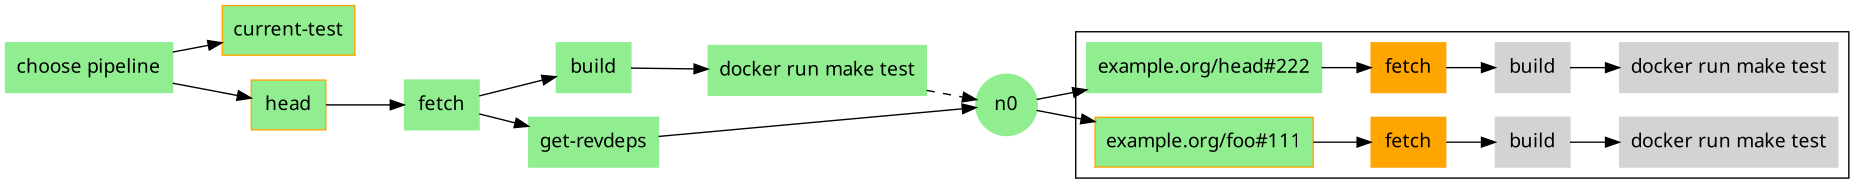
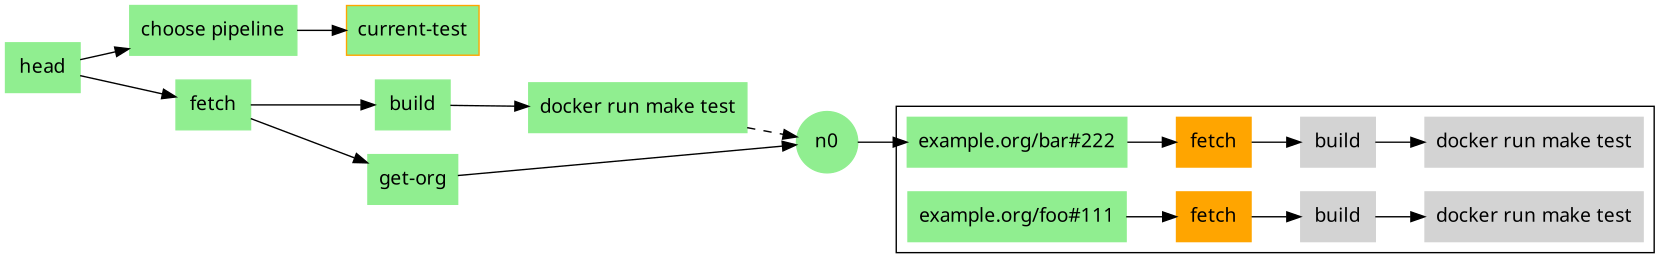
(1204, 68) -> (1017, 142)
(205, 89) -> (98, 56)
(289, 105) -> (43, 68)
(1059, 115) -> none
(594, 142) -> (413, 179)
(1204, 142) -> (1017, 217)
